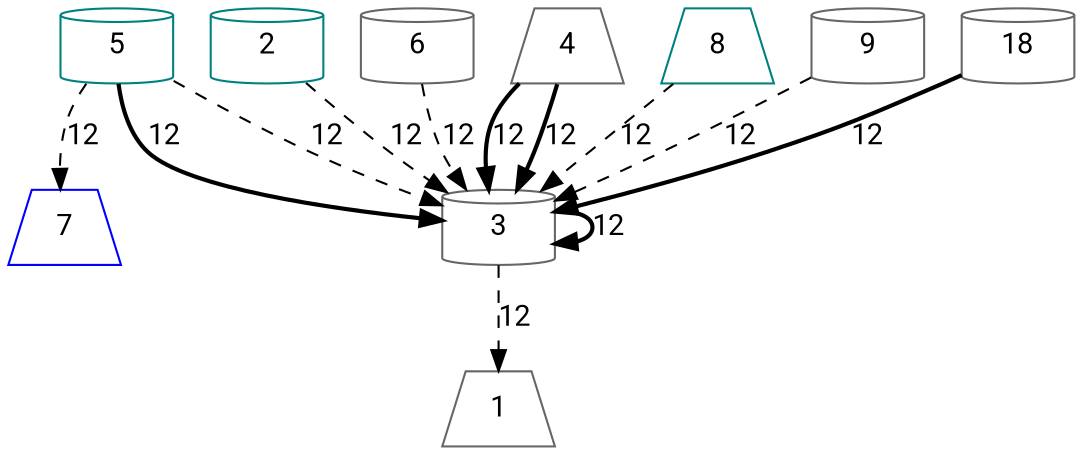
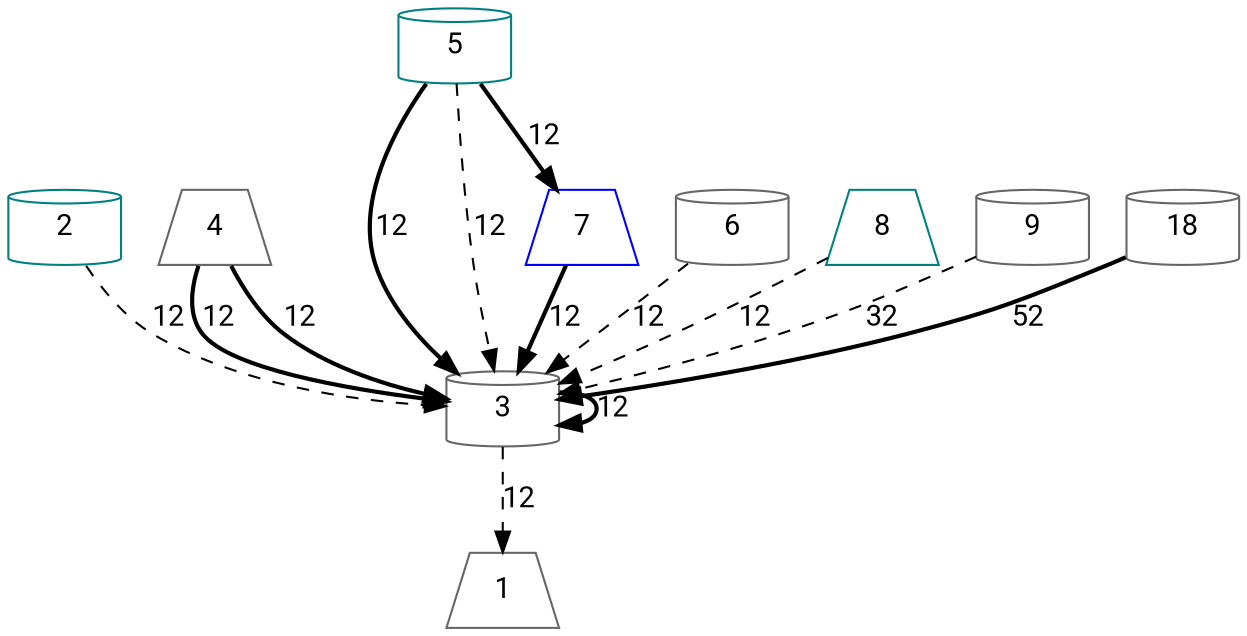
(66, 124) -> (512, 128)
(741, 137) -> (882, 318)
(868, 137) -> (1028, 318)
none -> (547, 308)
